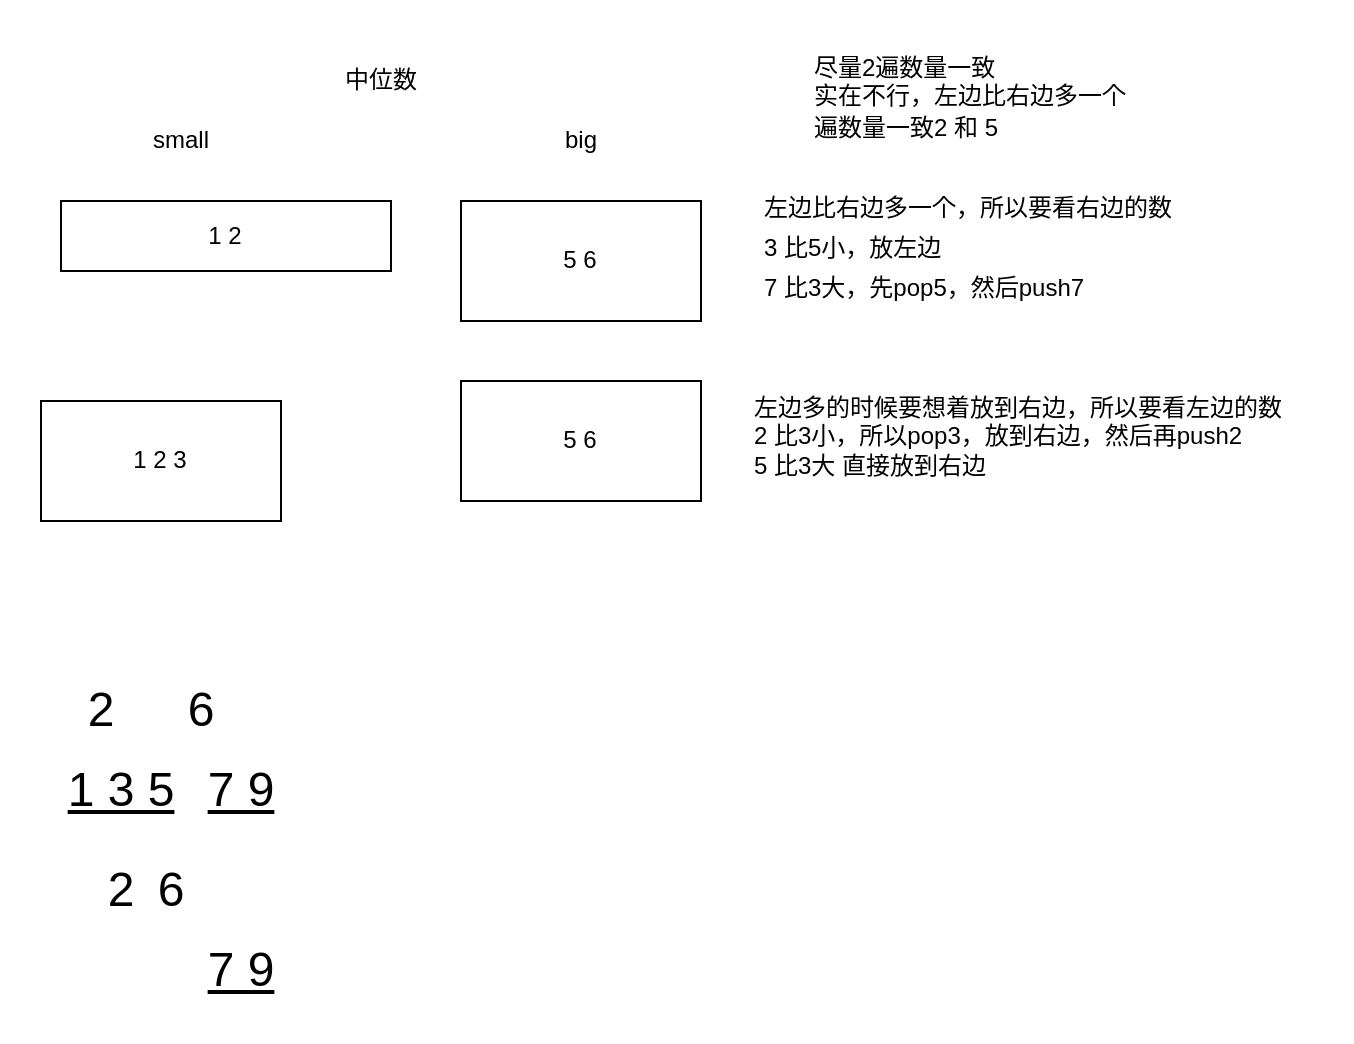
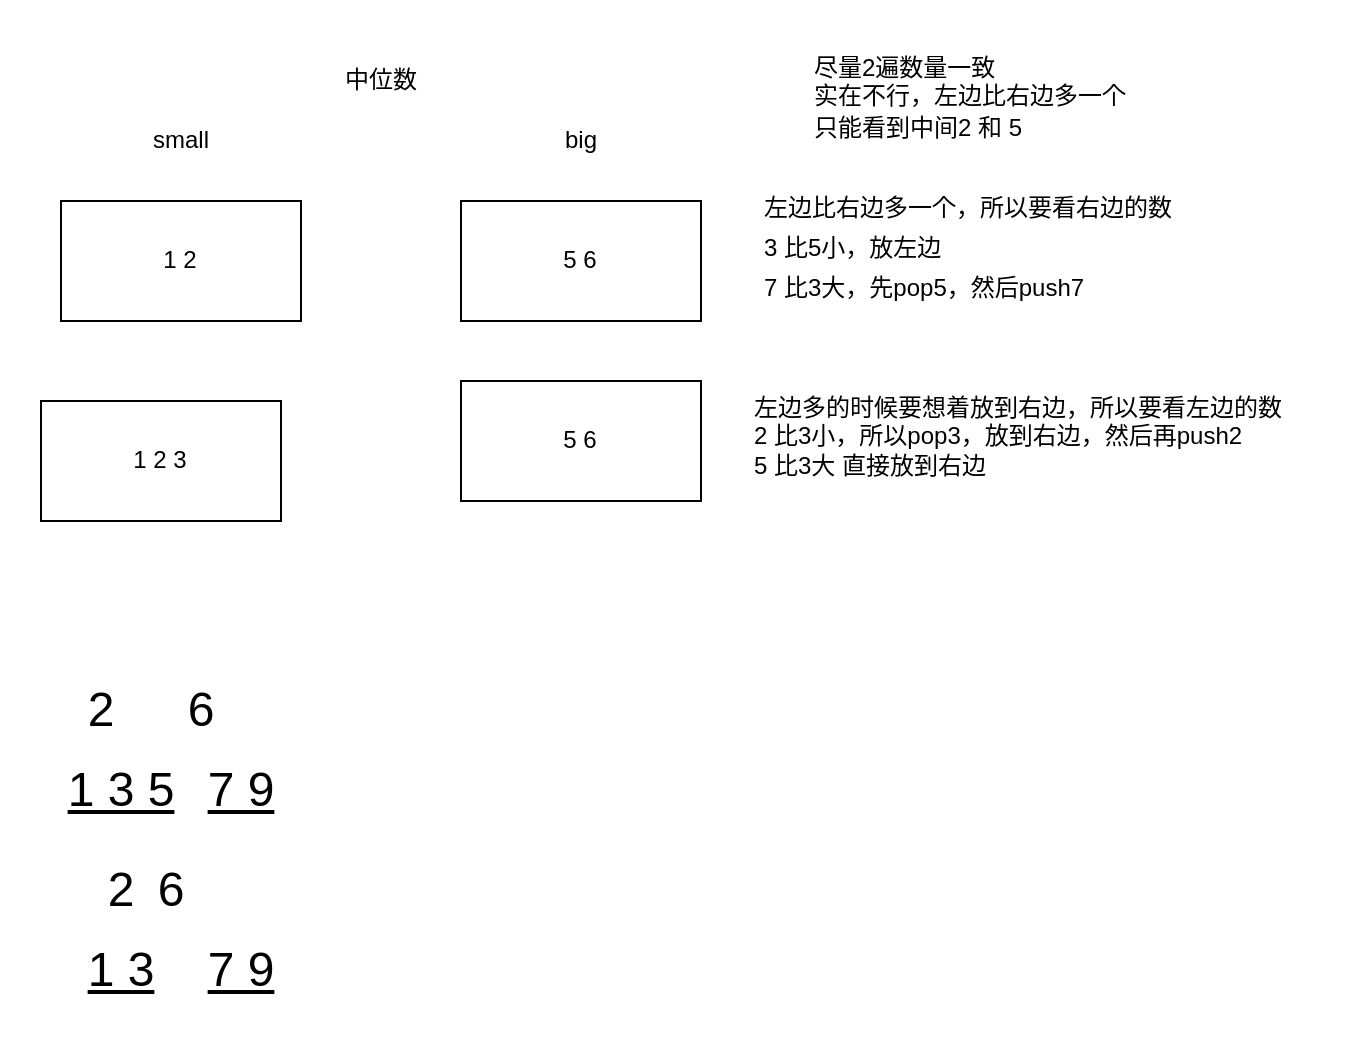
(908, 129) -> (920, 129)
(226, 236) -> (181, 261)
none -> (121, 971)
